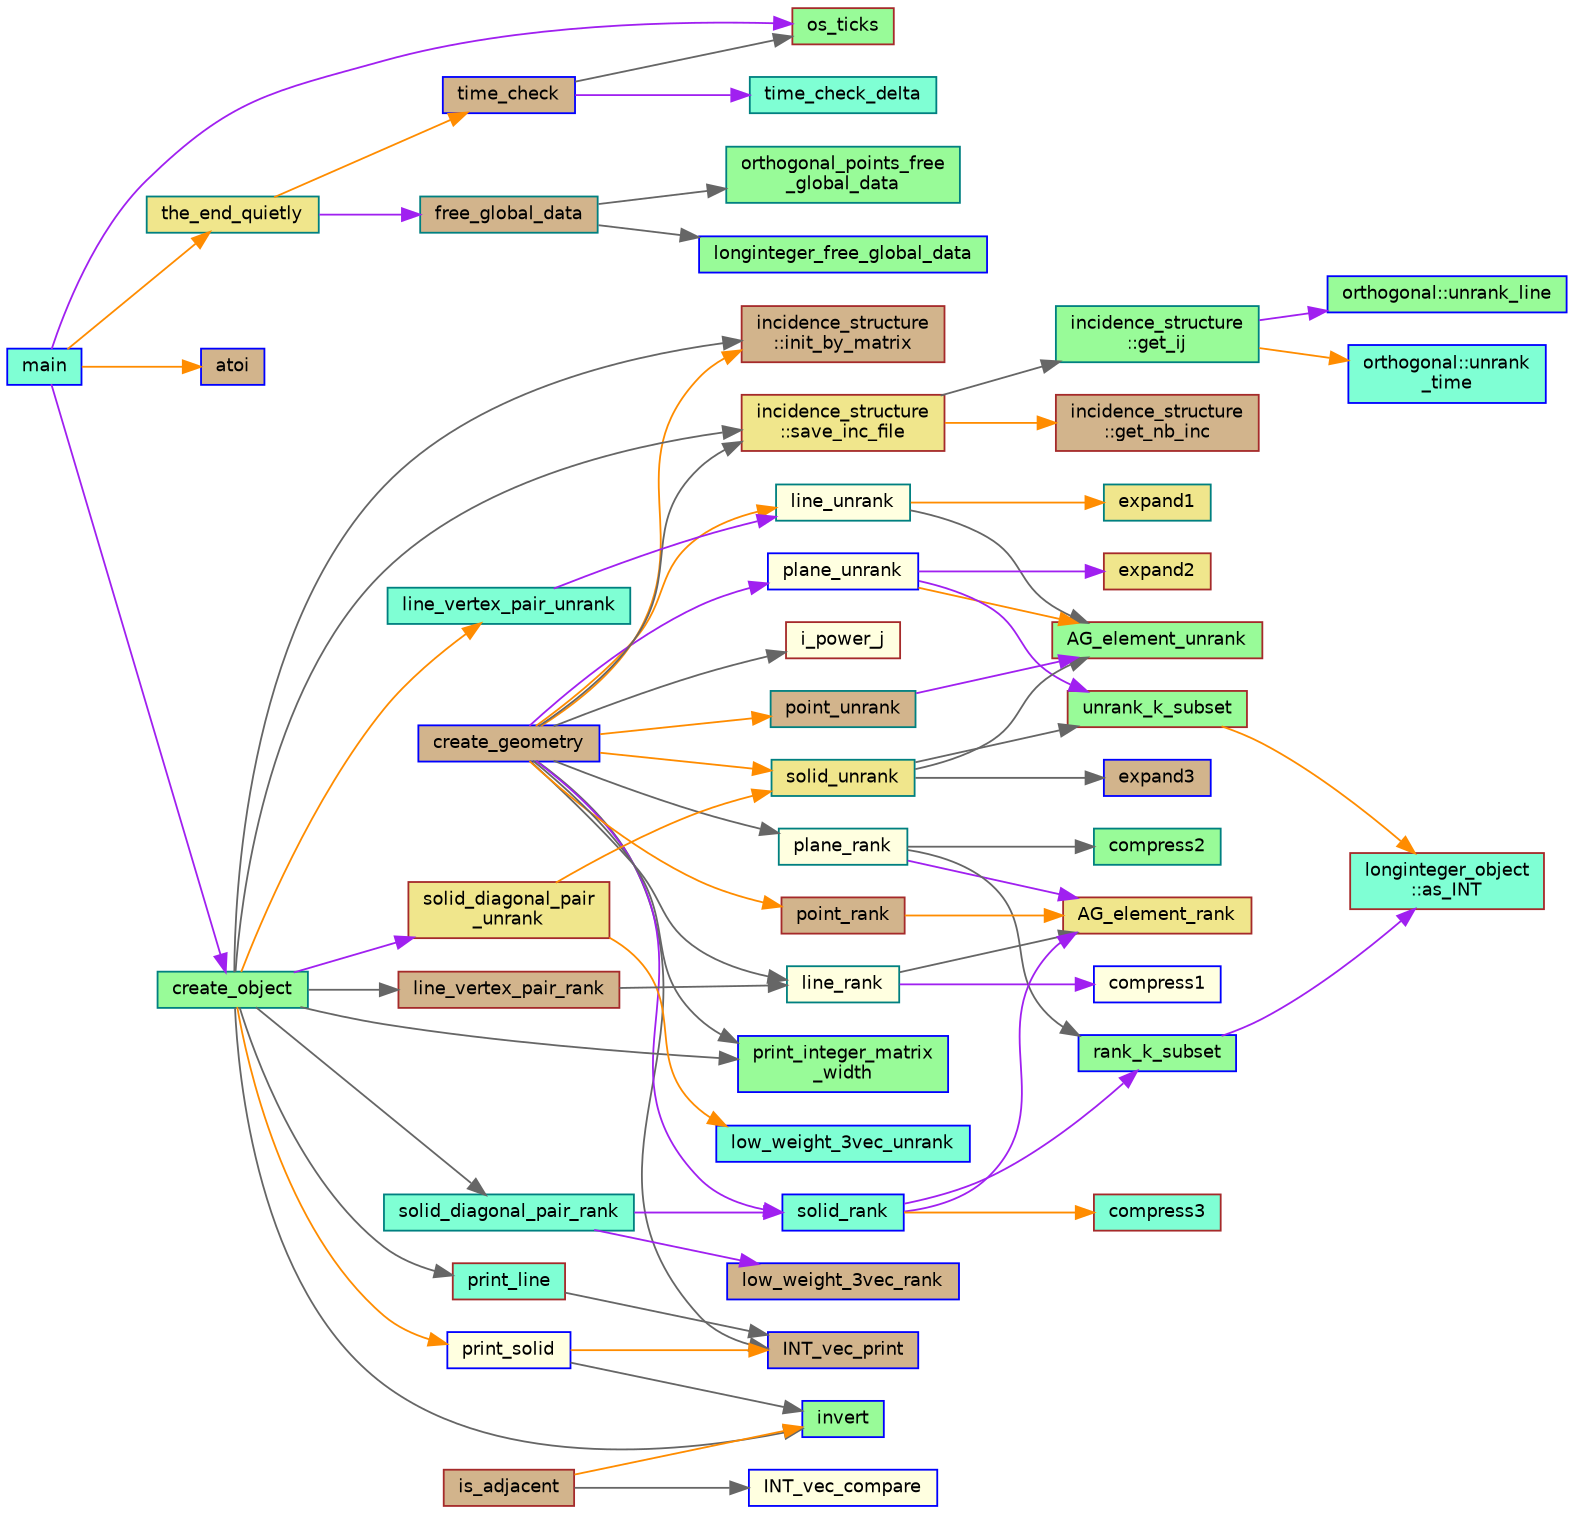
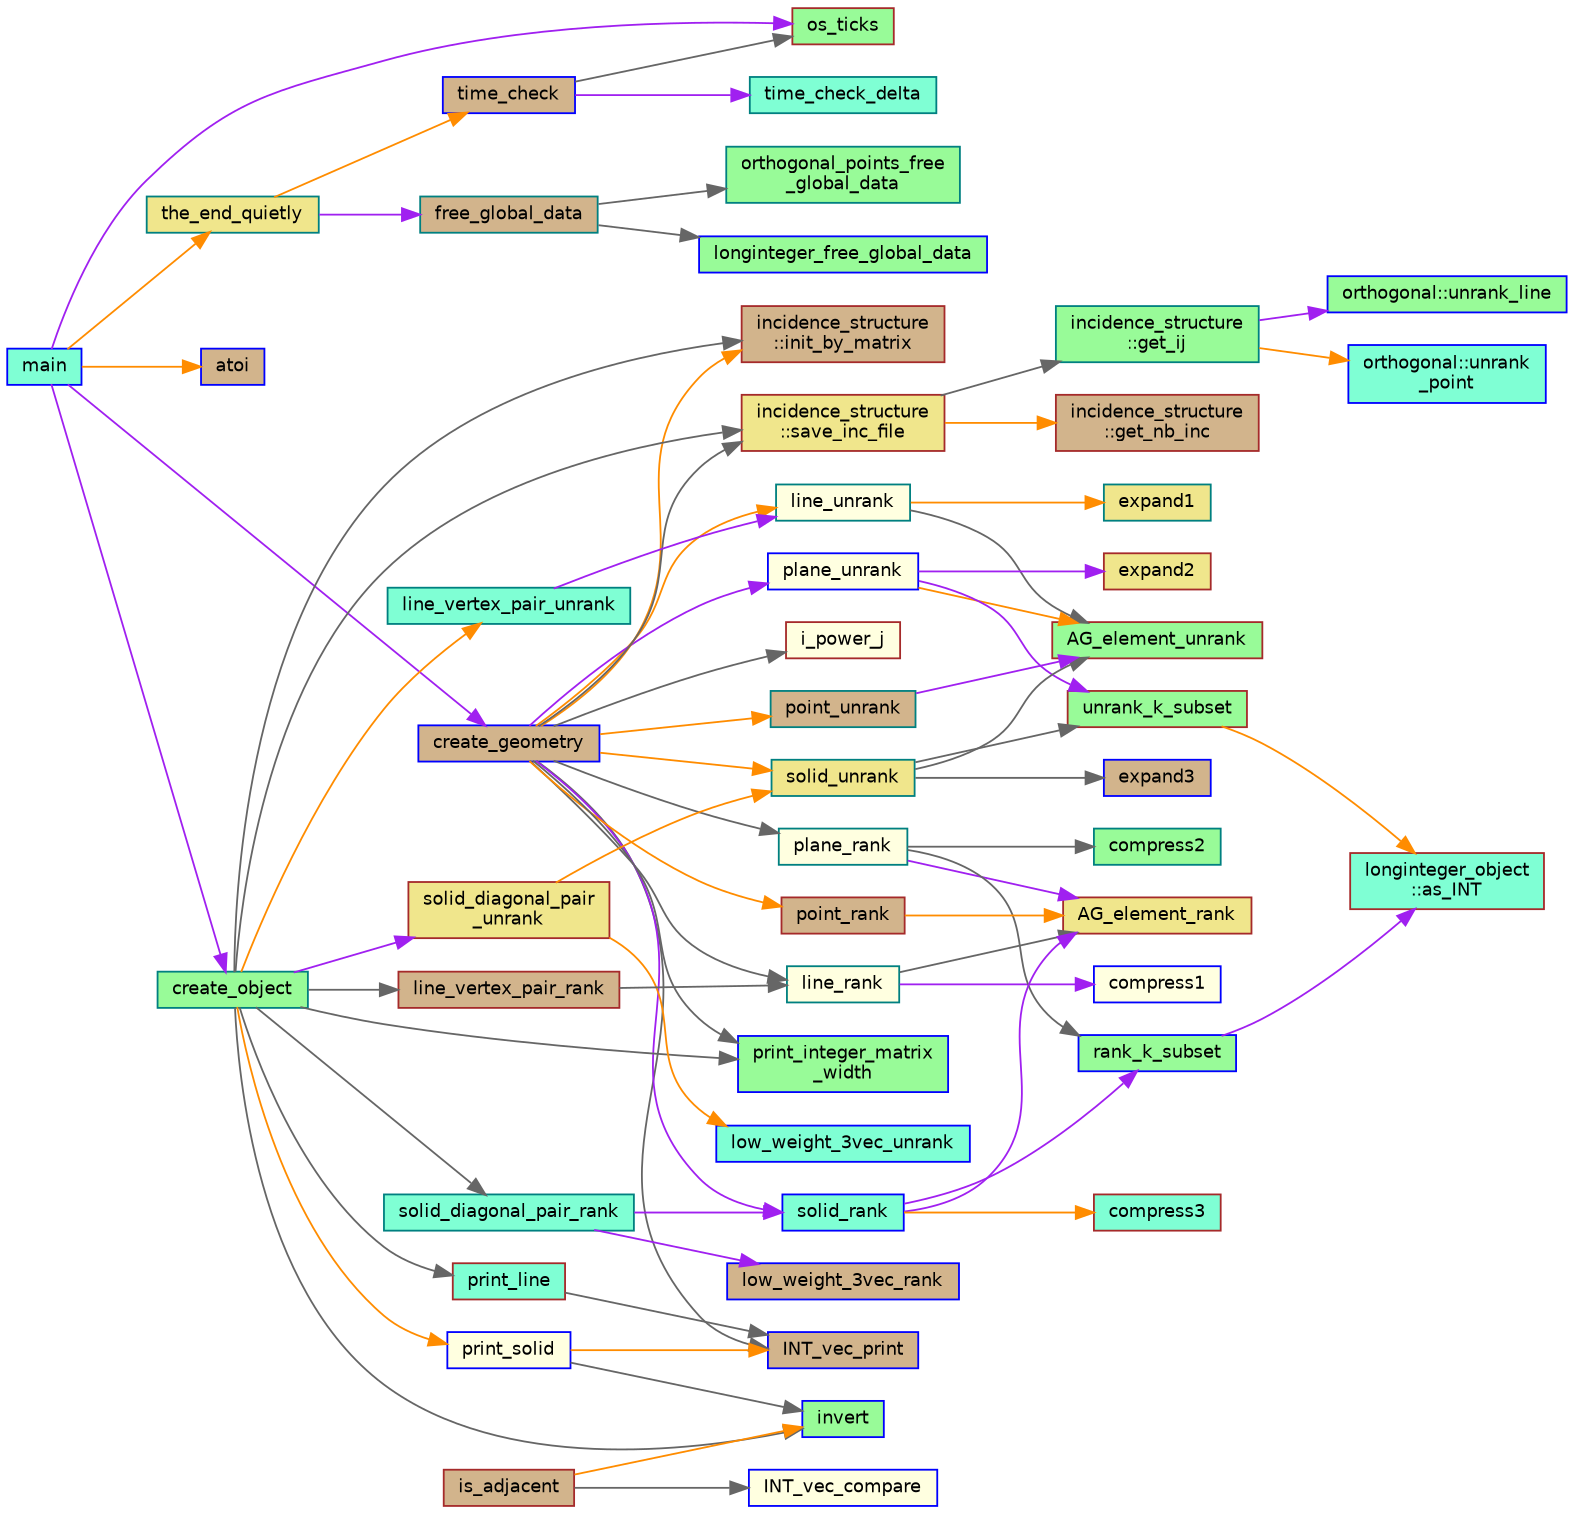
(1447, 374) -> (1447, 374)
none -> (270, 549)
